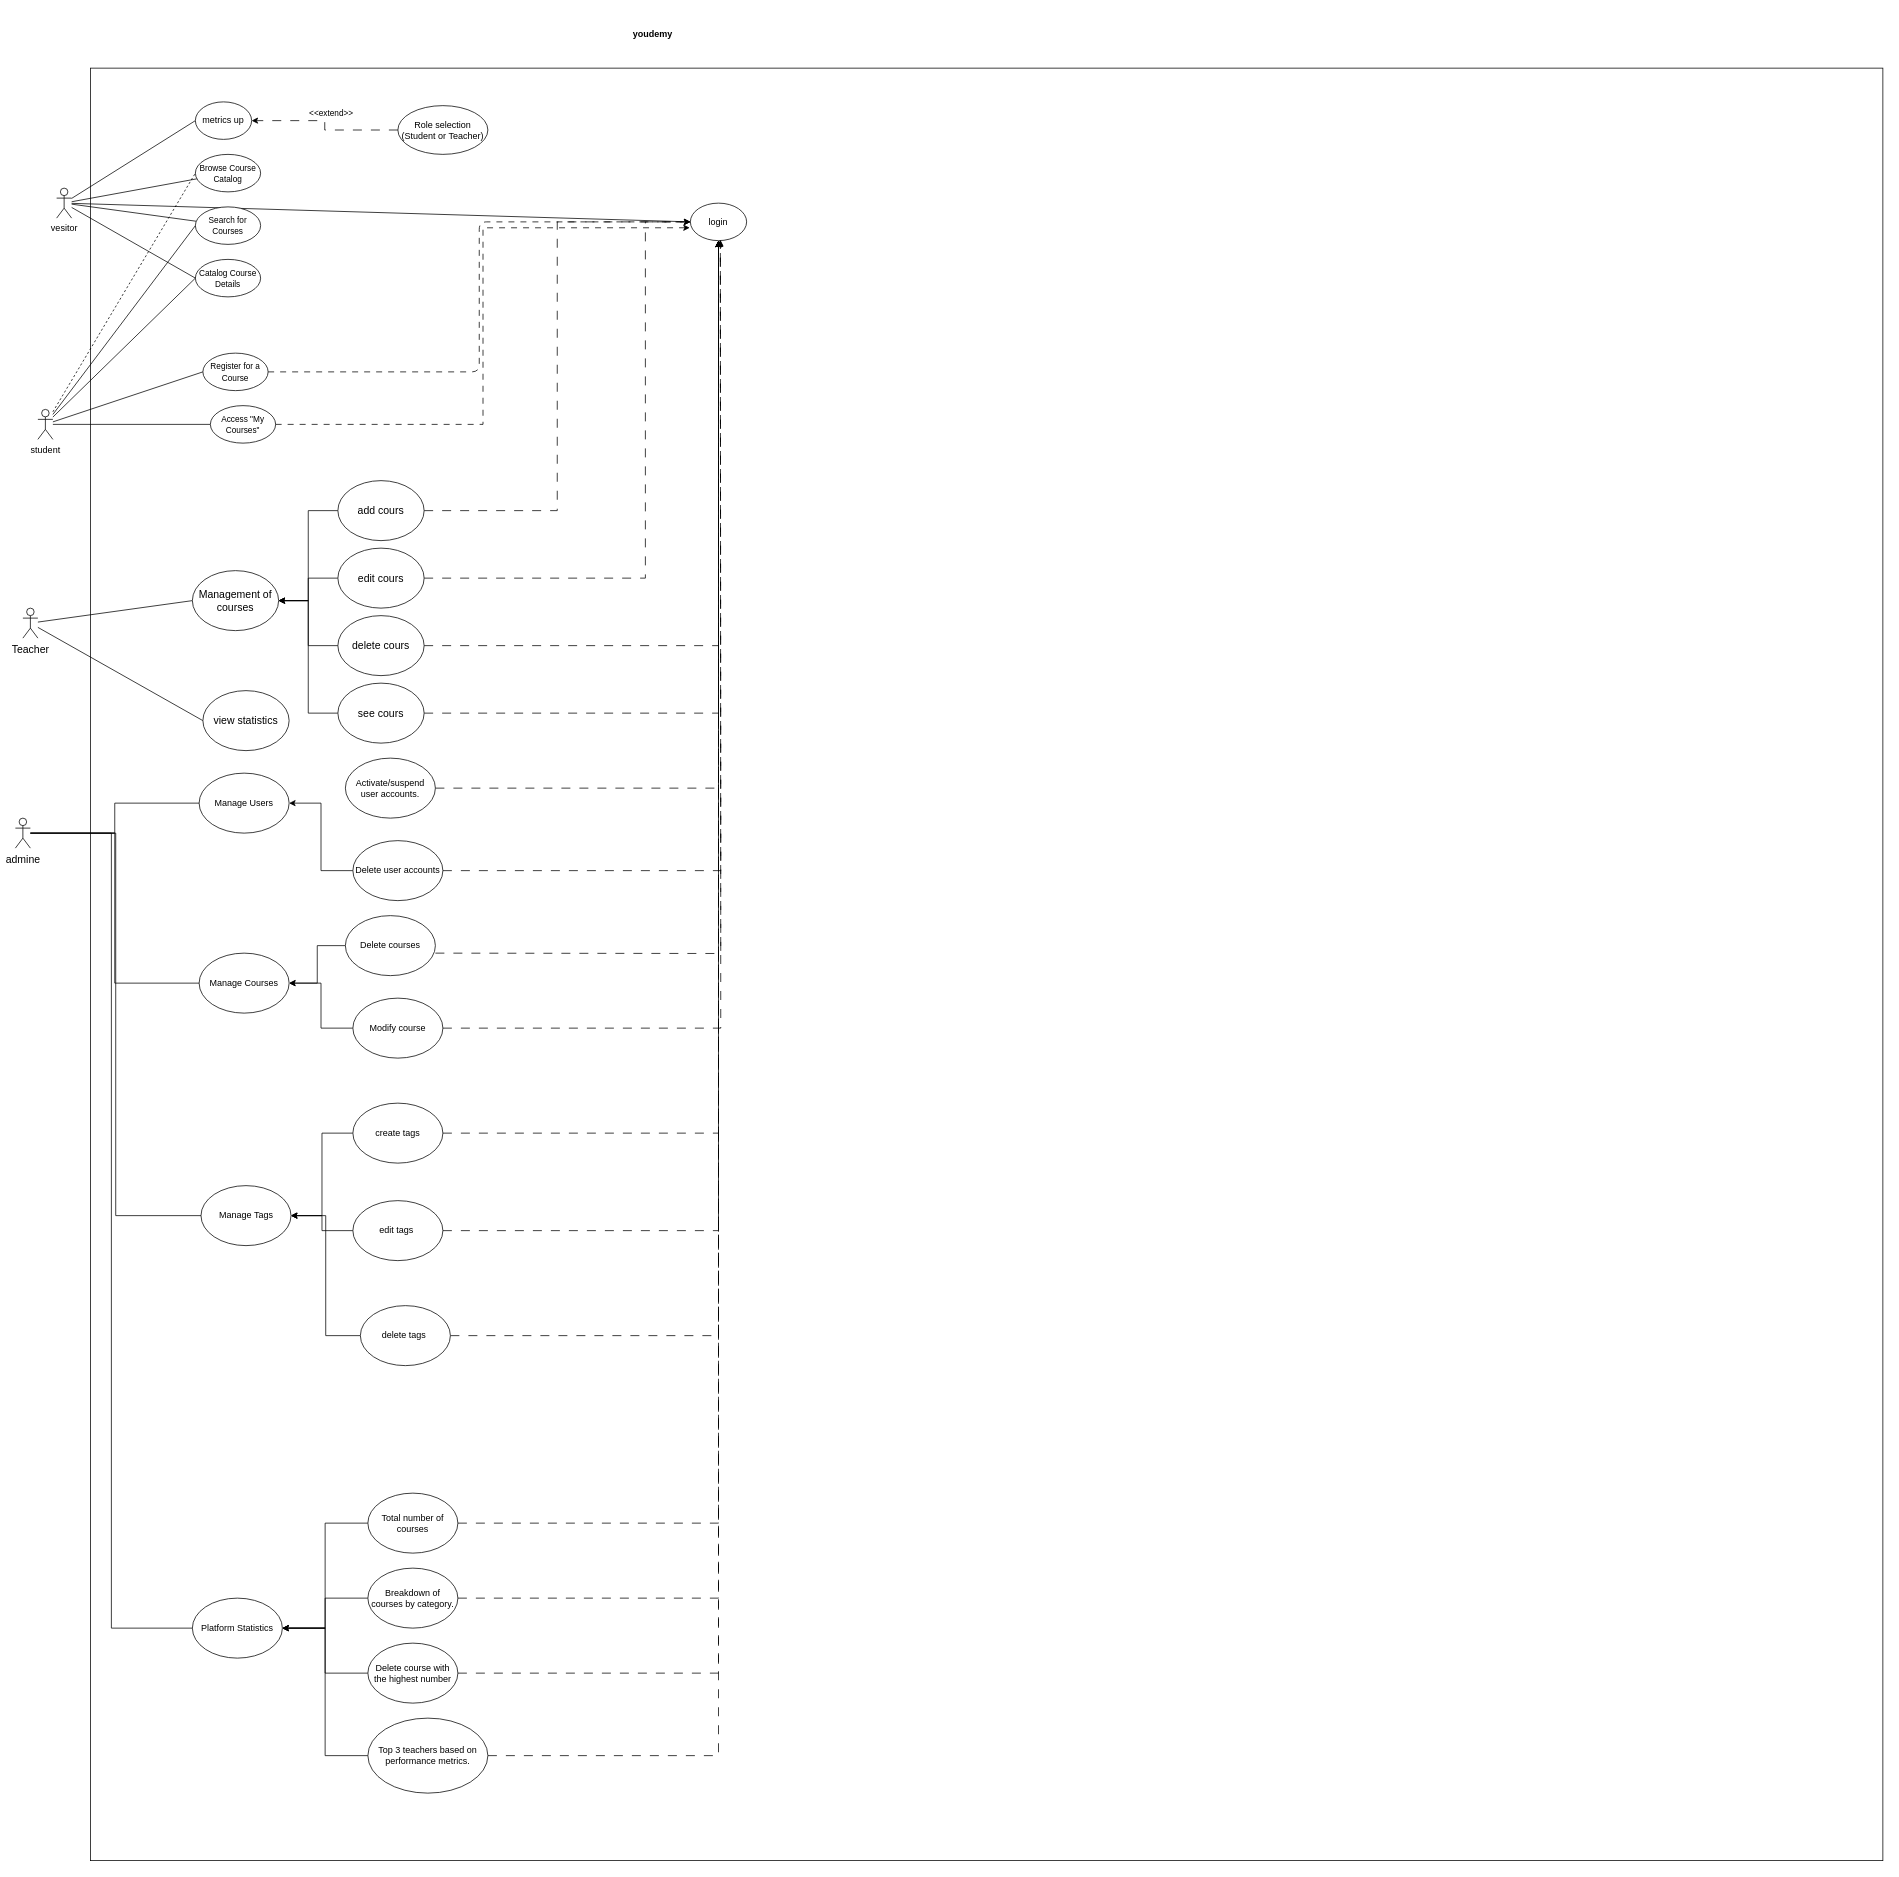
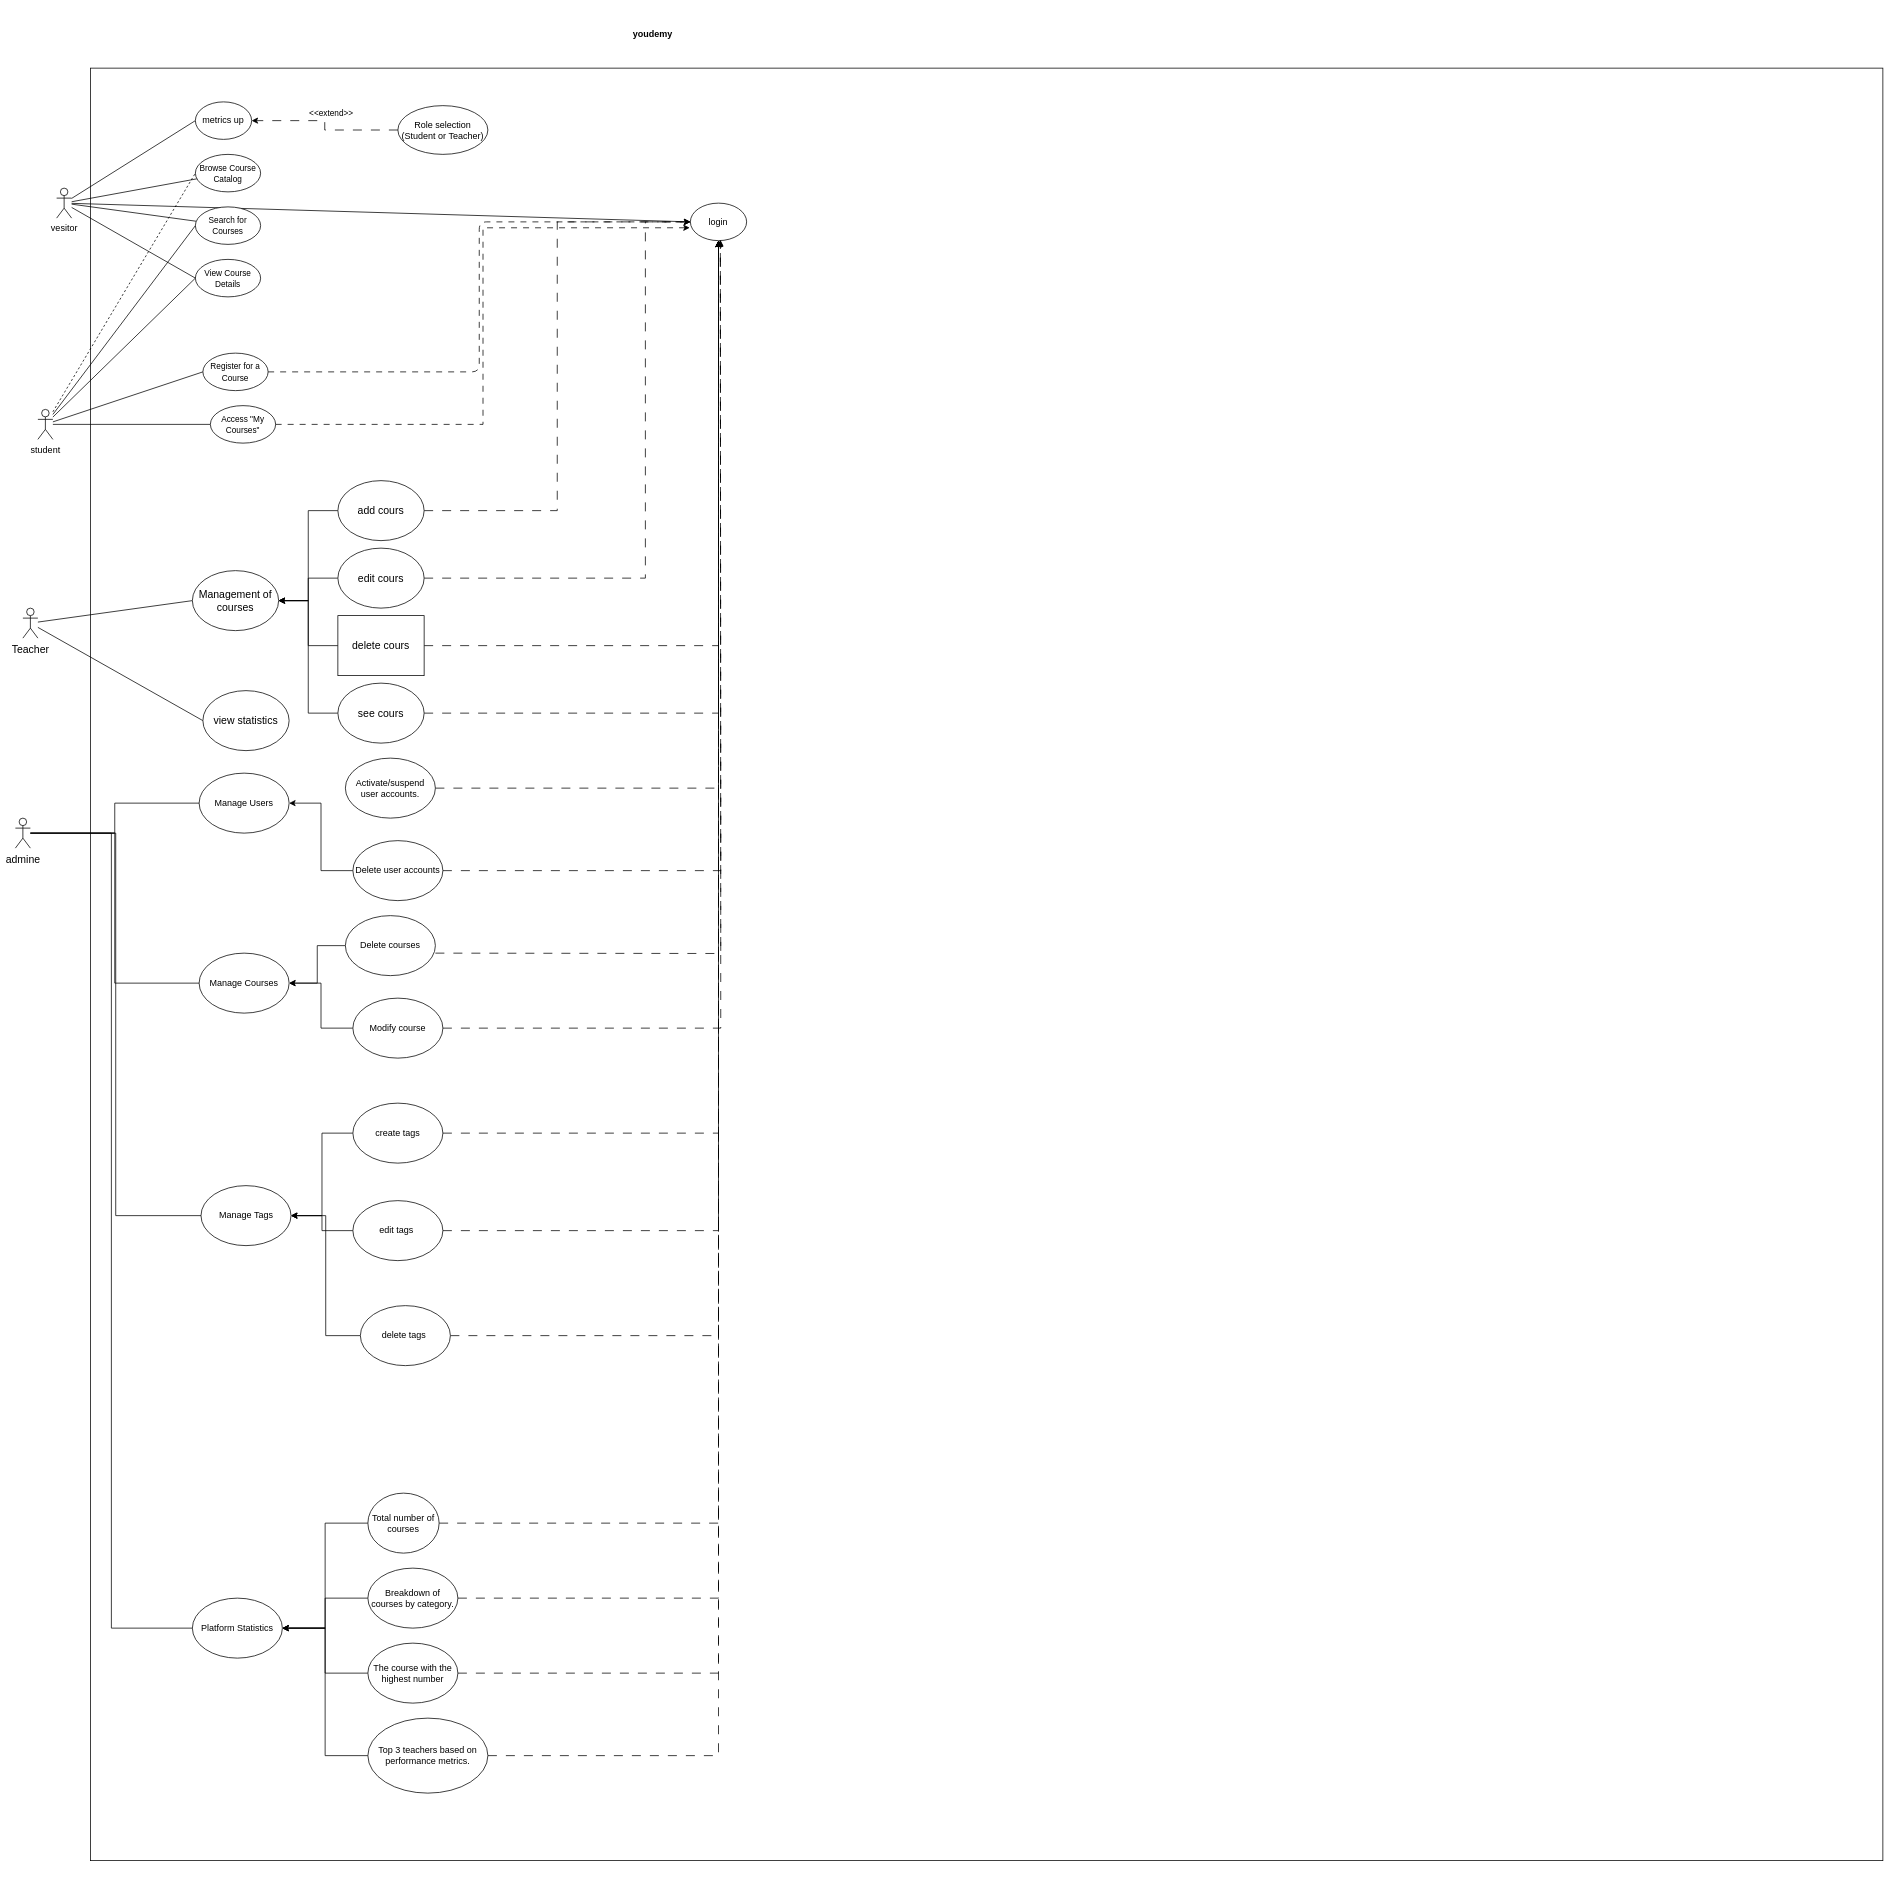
(228, 278) -> (228, 278)
(381, 645) -> (381, 645)
(413, 1523) -> (404, 1523)
(413, 1673) -> (413, 1673)
